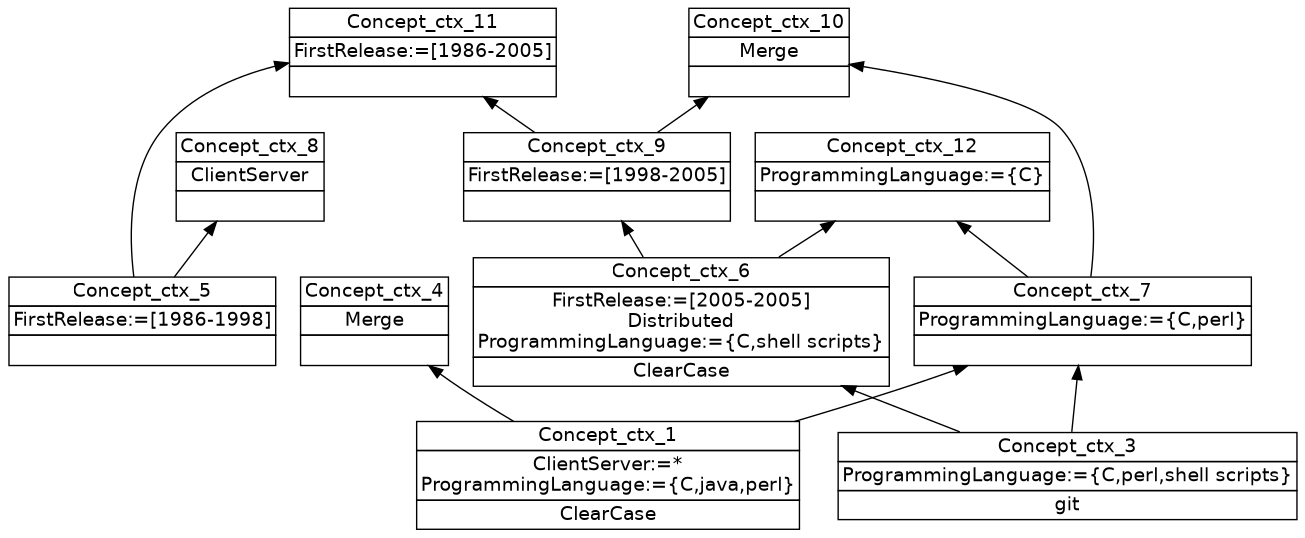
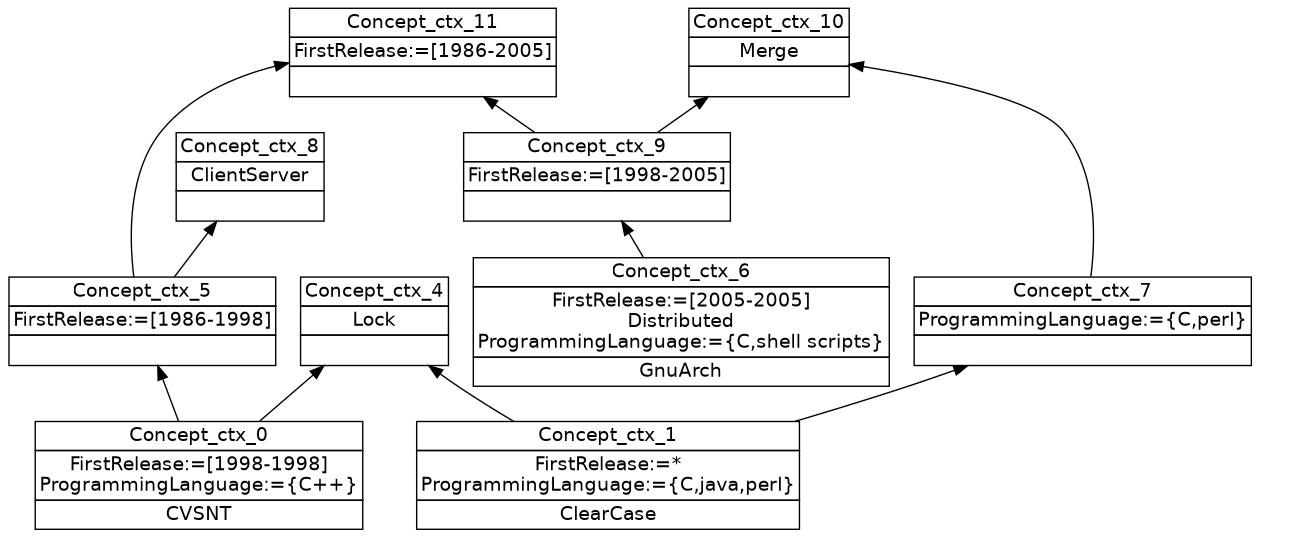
(902, 177) -> none
(375, 320) -> (375, 320)
(681, 371) -> (681, 371)
(608, 464) -> (608, 464)
none -> (198, 475)
(1068, 475) -> none
